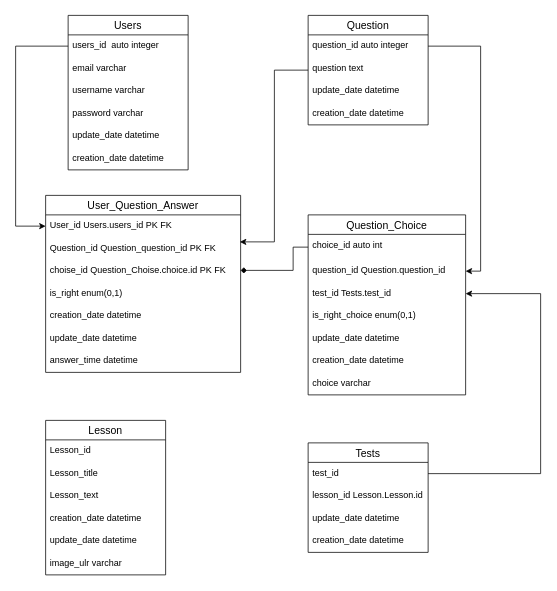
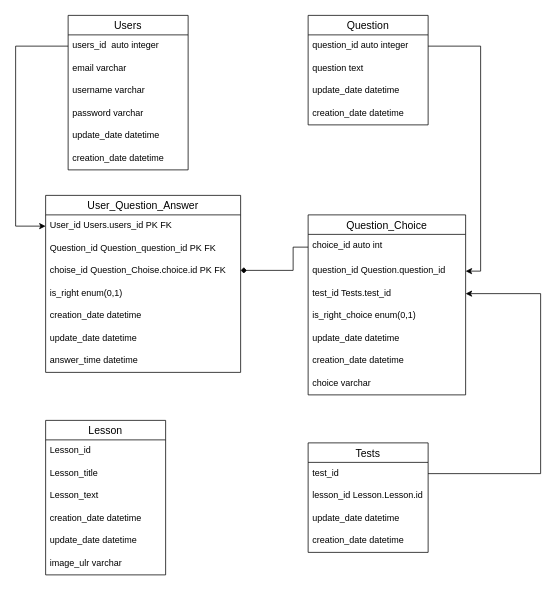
(274, 157) -> none
